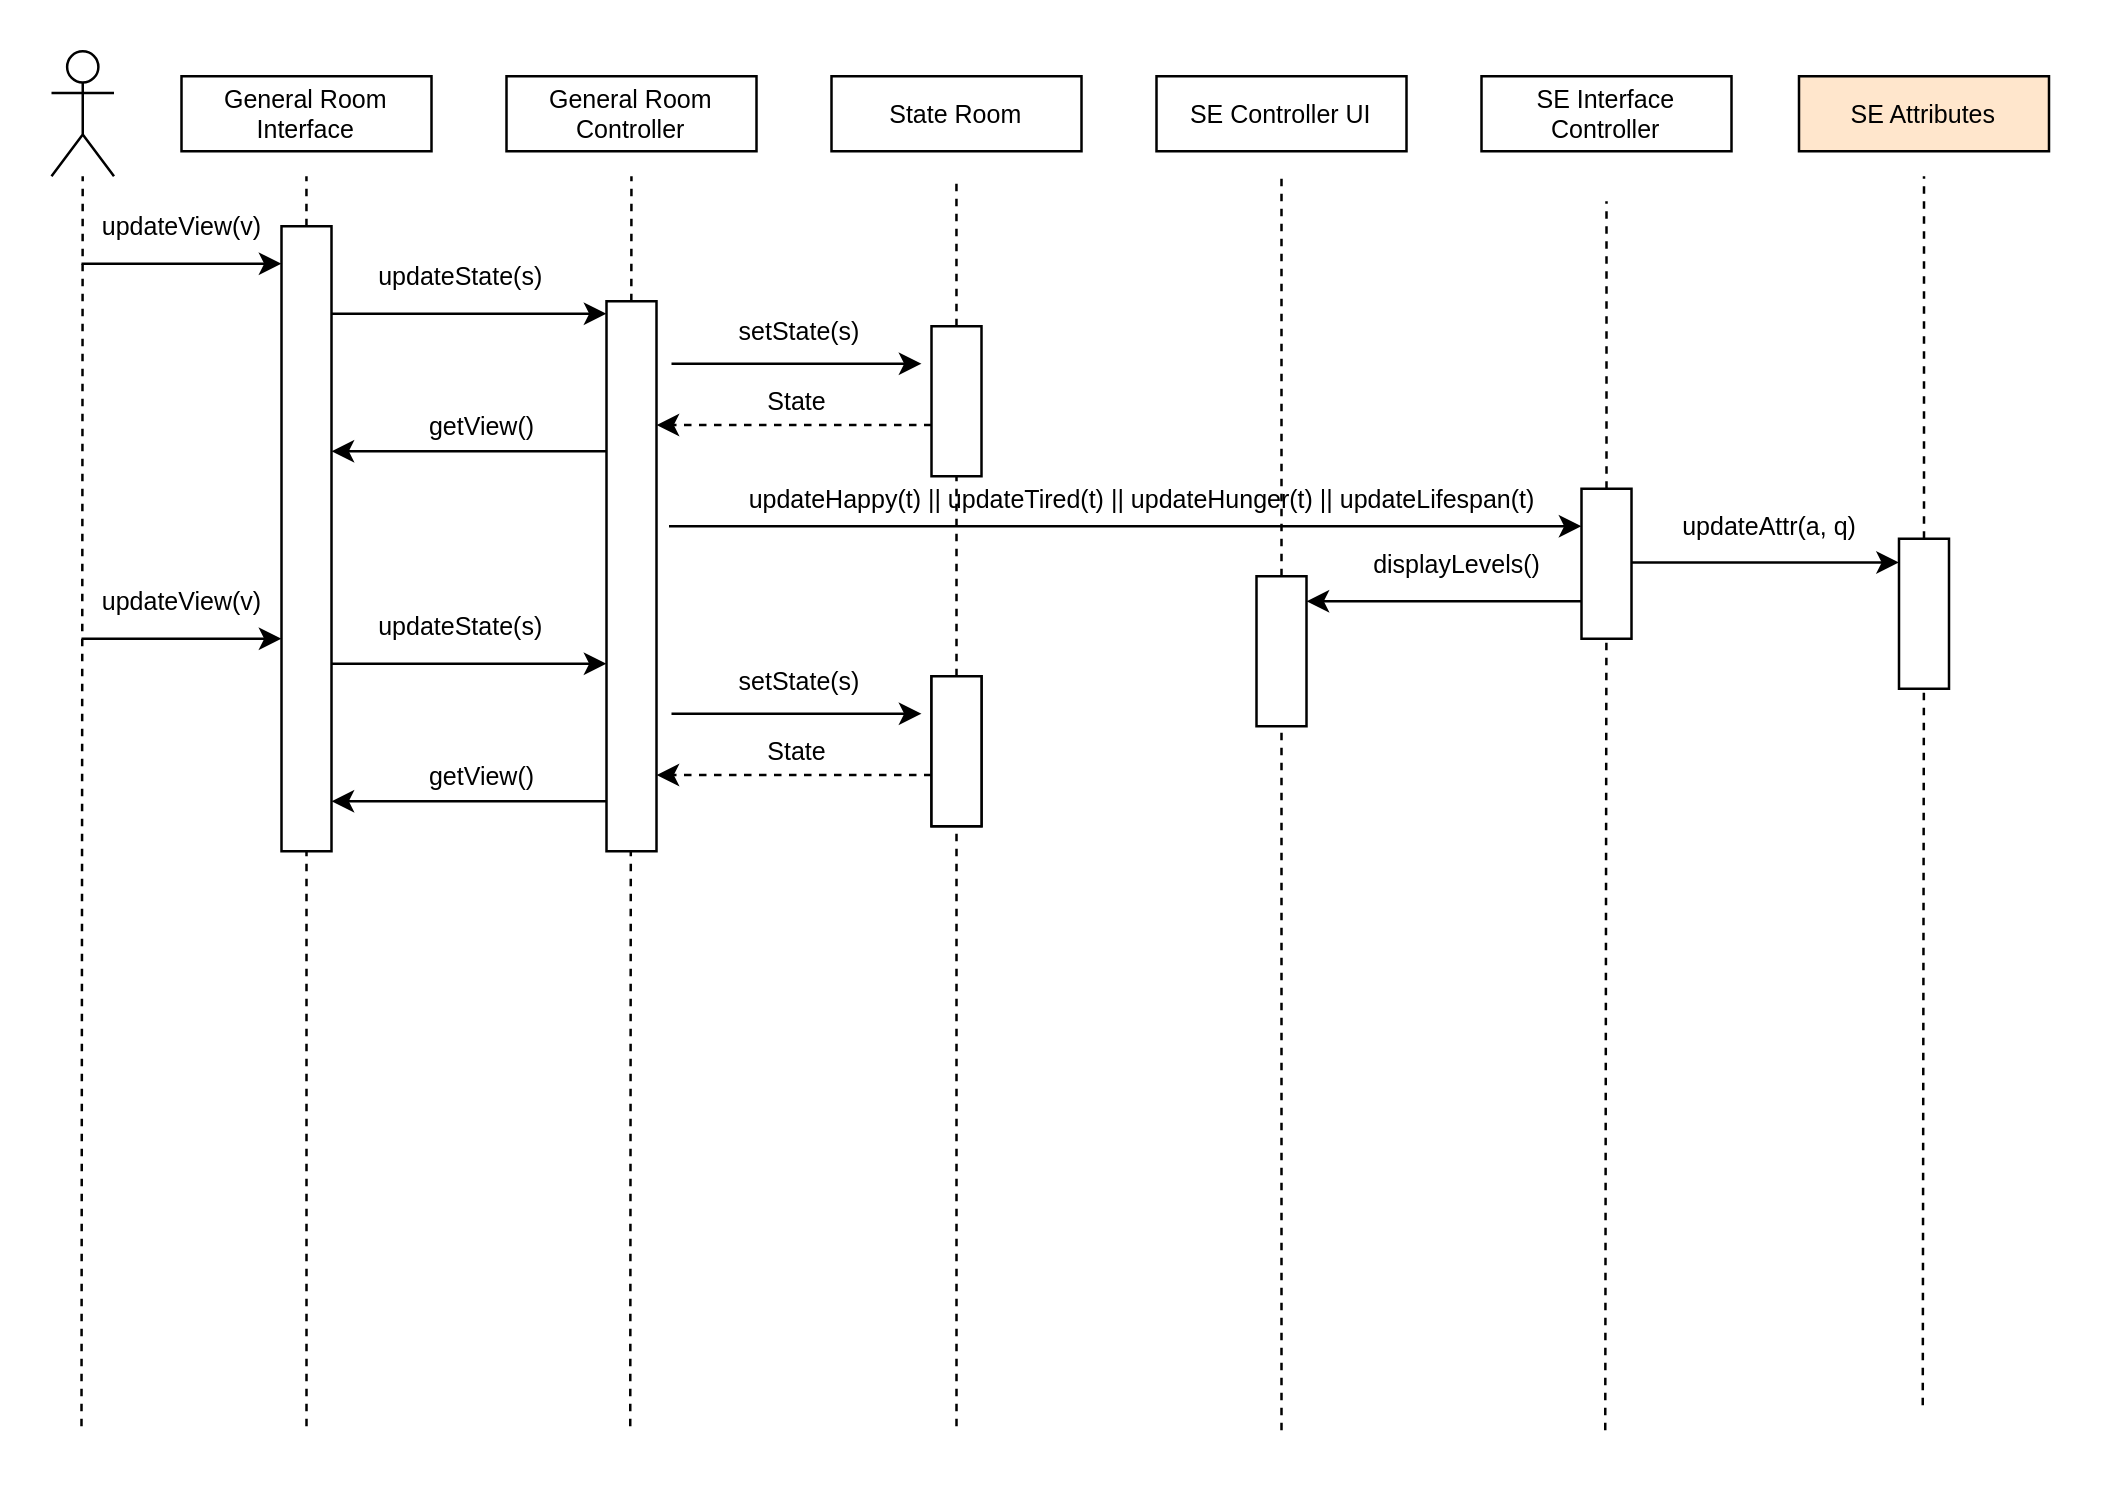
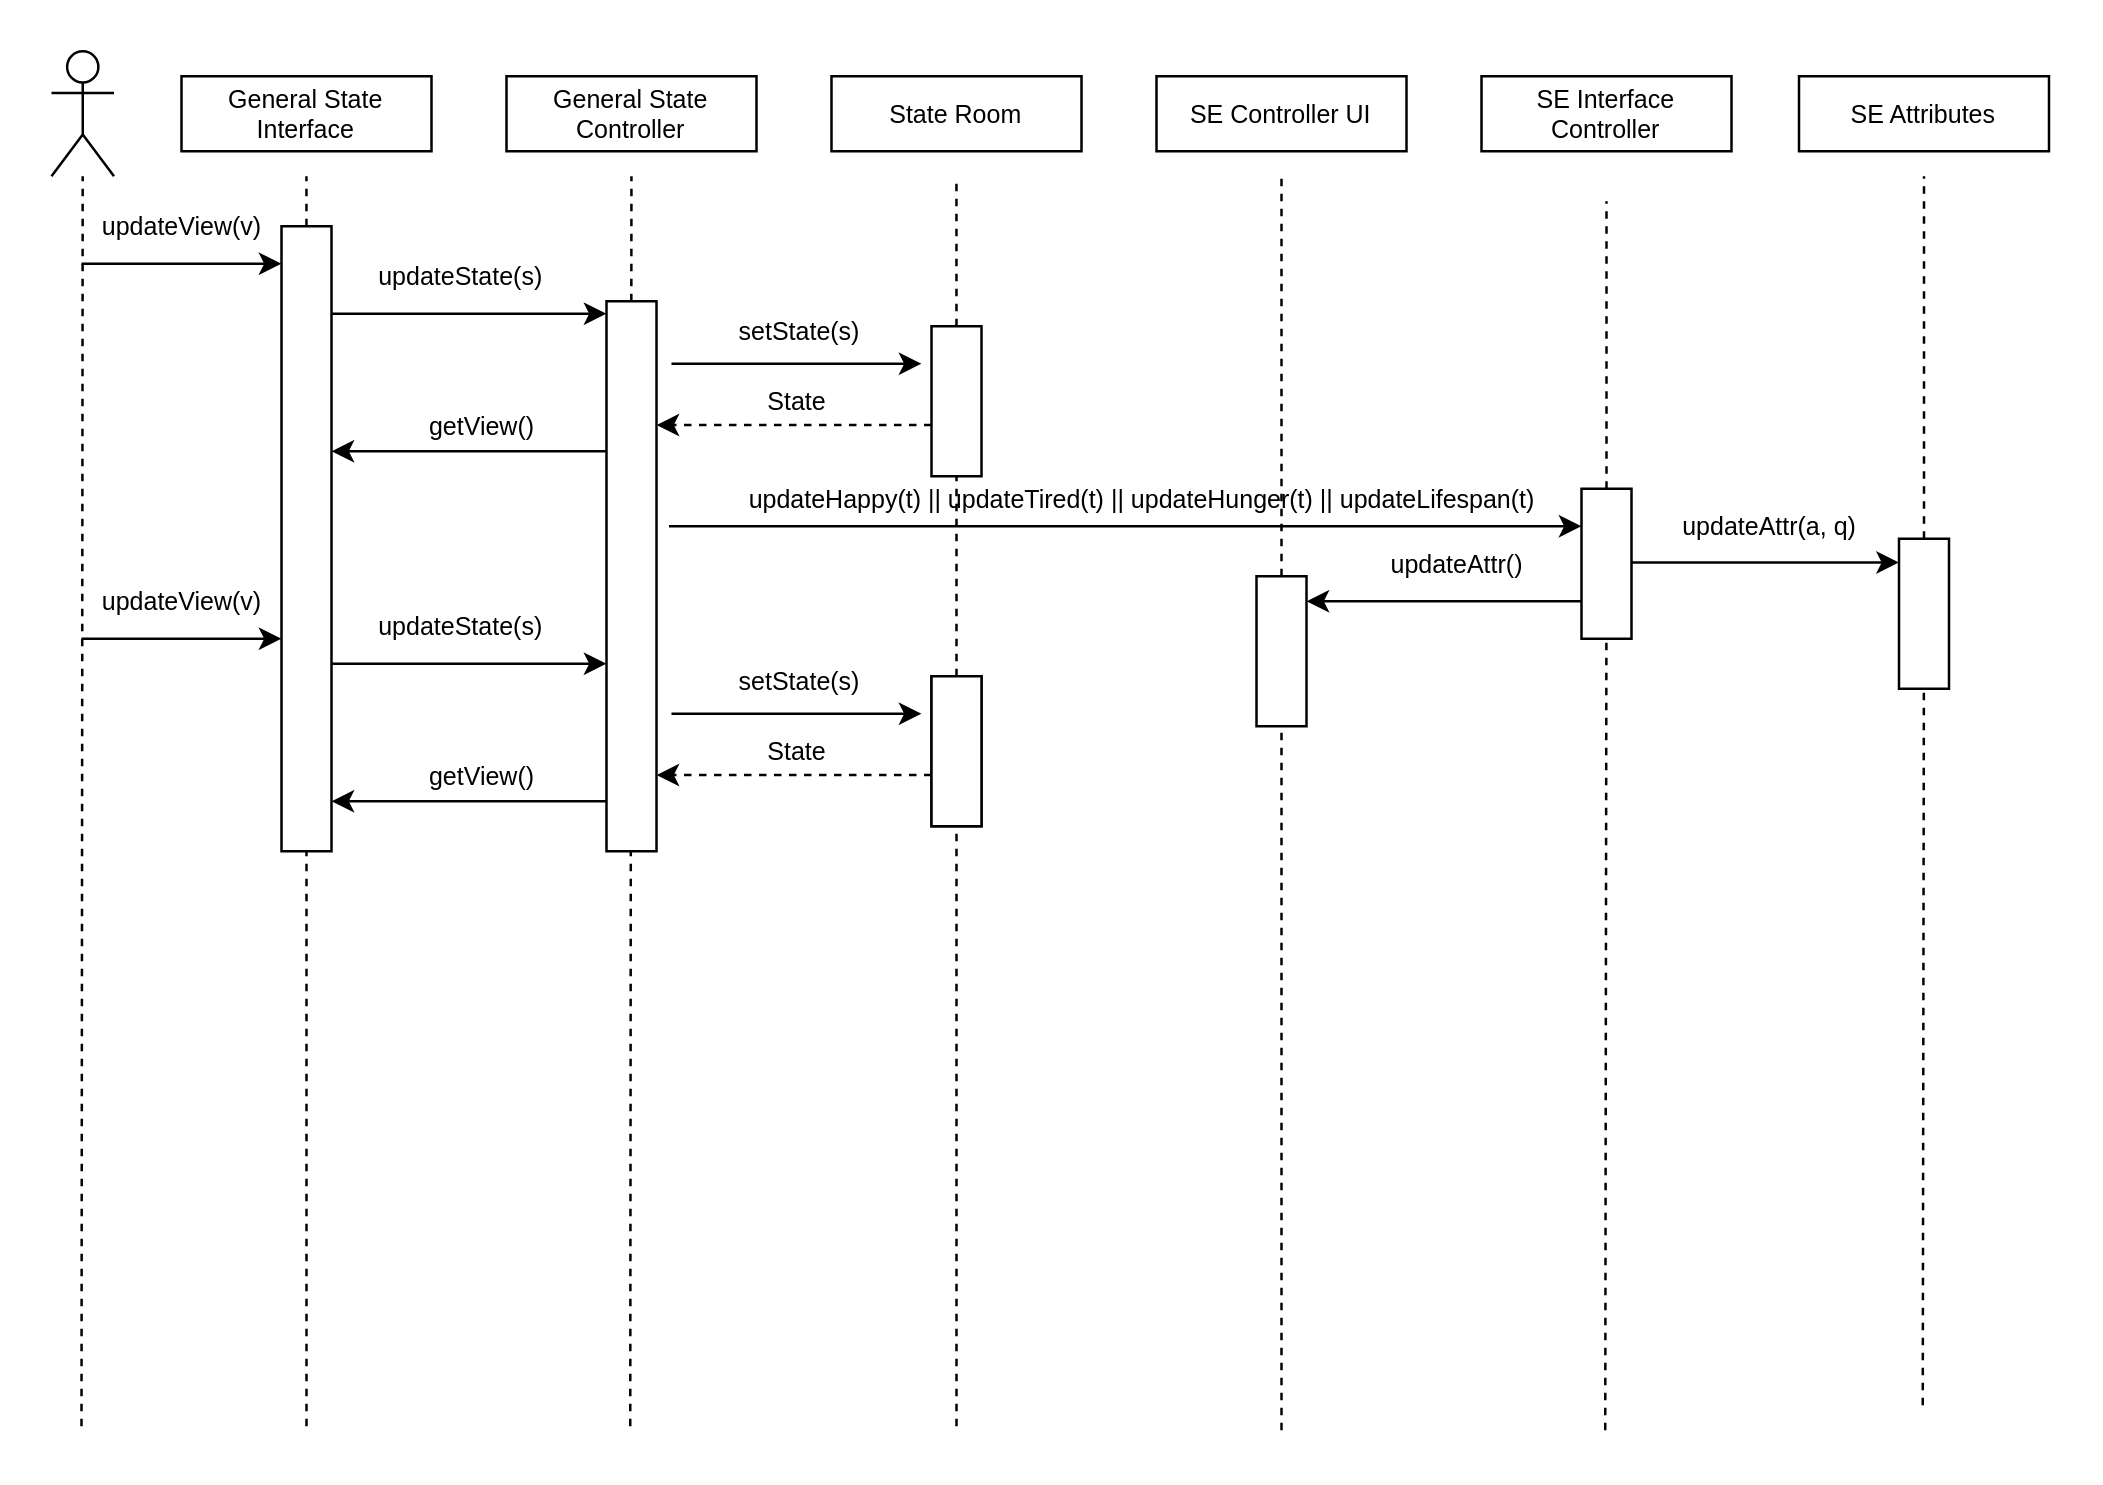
(306, 114) -> (306, 114)
(631, 114) -> (631, 114)
(1924, 114) -> (1924, 114)
(1458, 564) -> (1458, 564)
